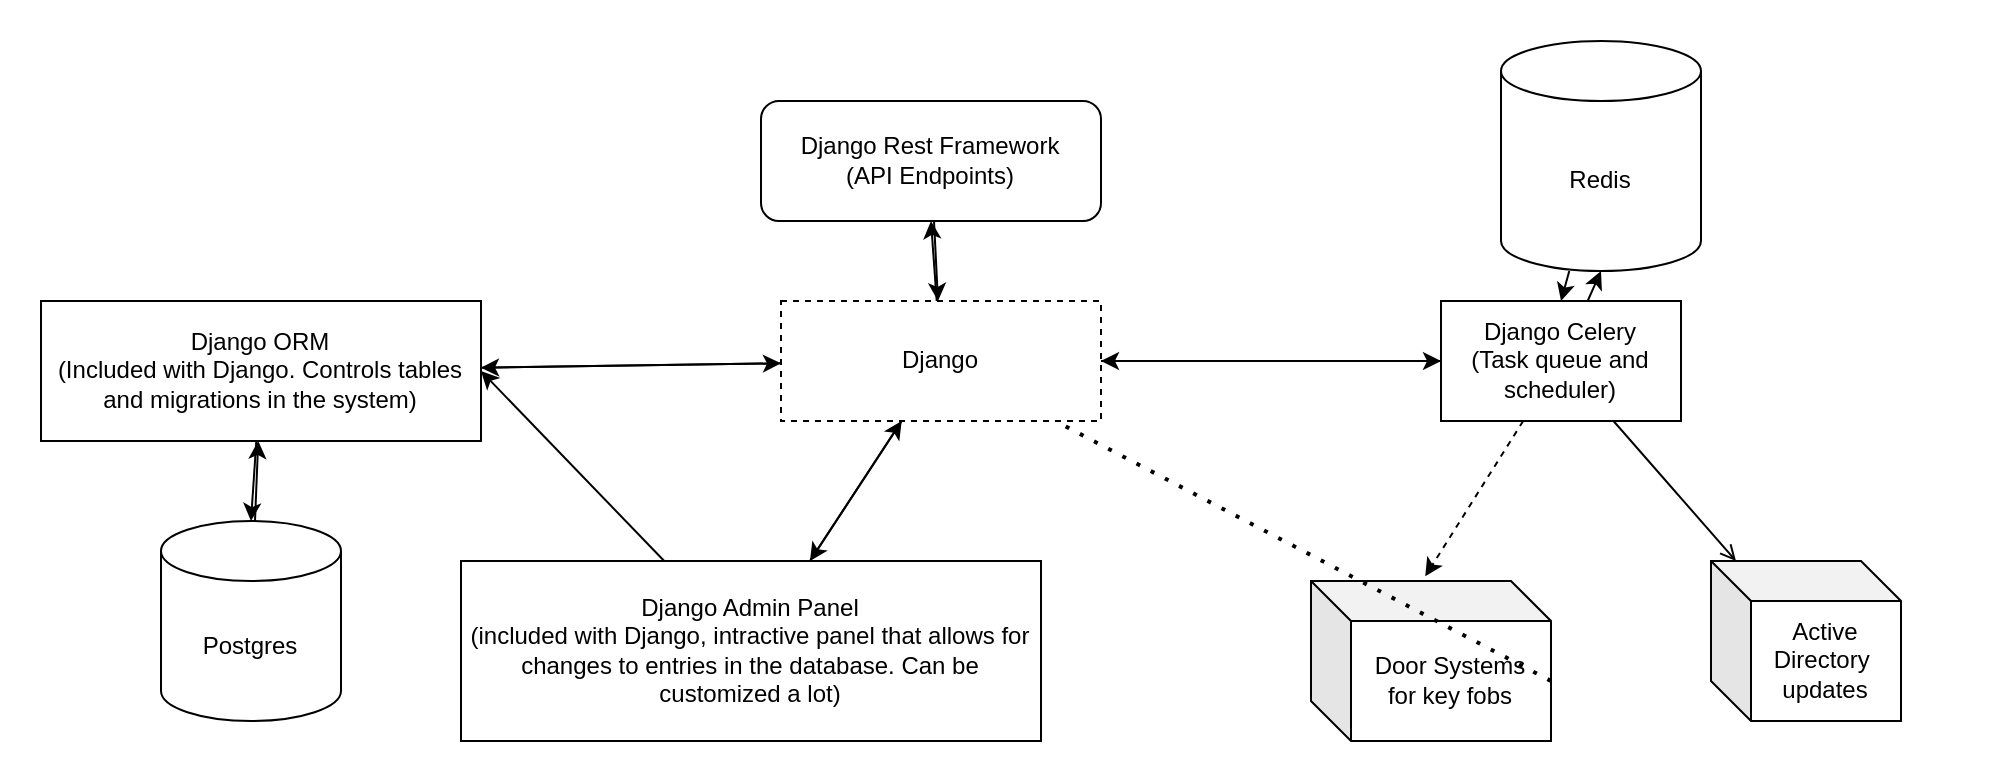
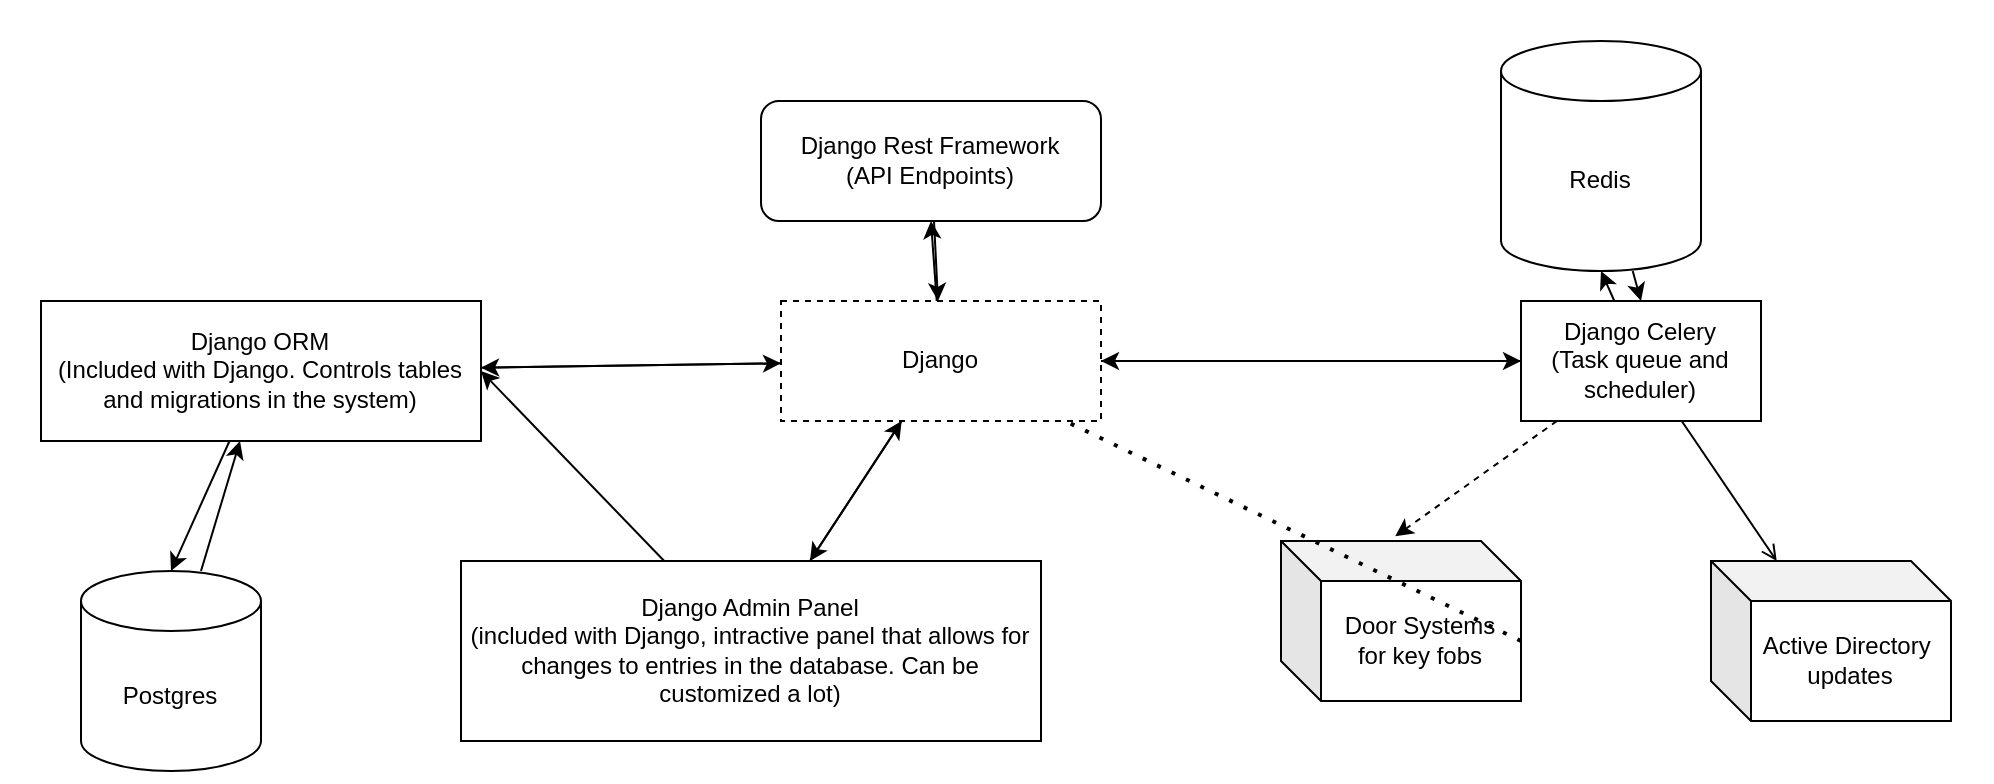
(1561, 361) -> (1641, 361)
(251, 621) -> (171, 671)
(1806, 641) -> (1831, 641)
(1431, 661) -> (1401, 621)
